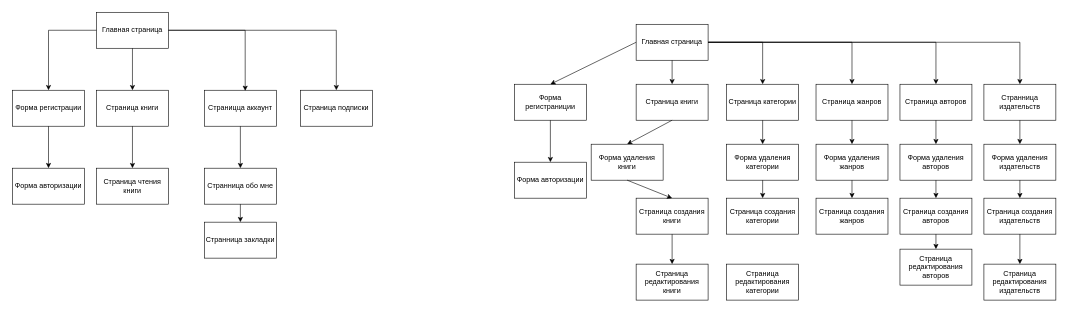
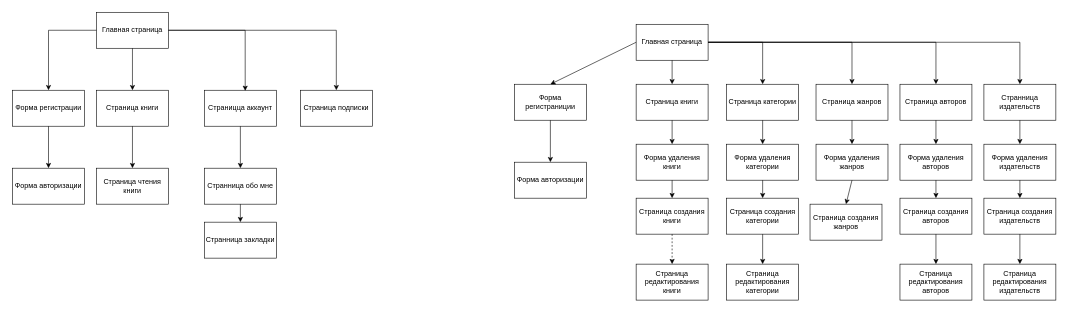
(627, 162) -> (672, 162)
(852, 216) -> (846, 222)
(672, 247) -> (672, 247)
none -> (763, 247)
(936, 267) -> (936, 282)
